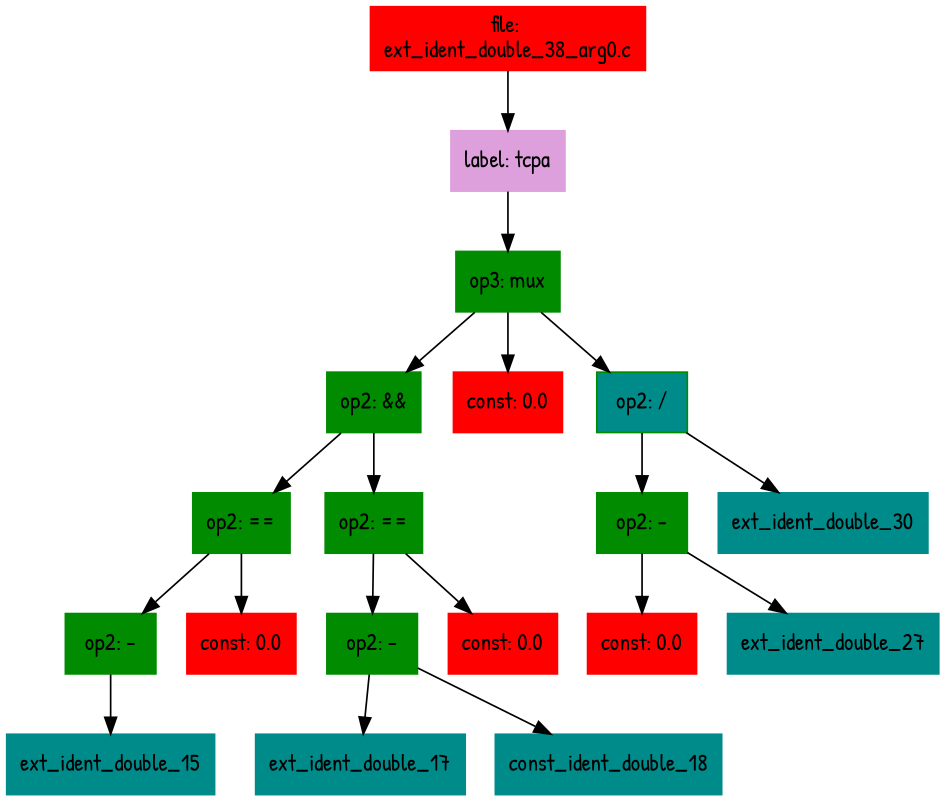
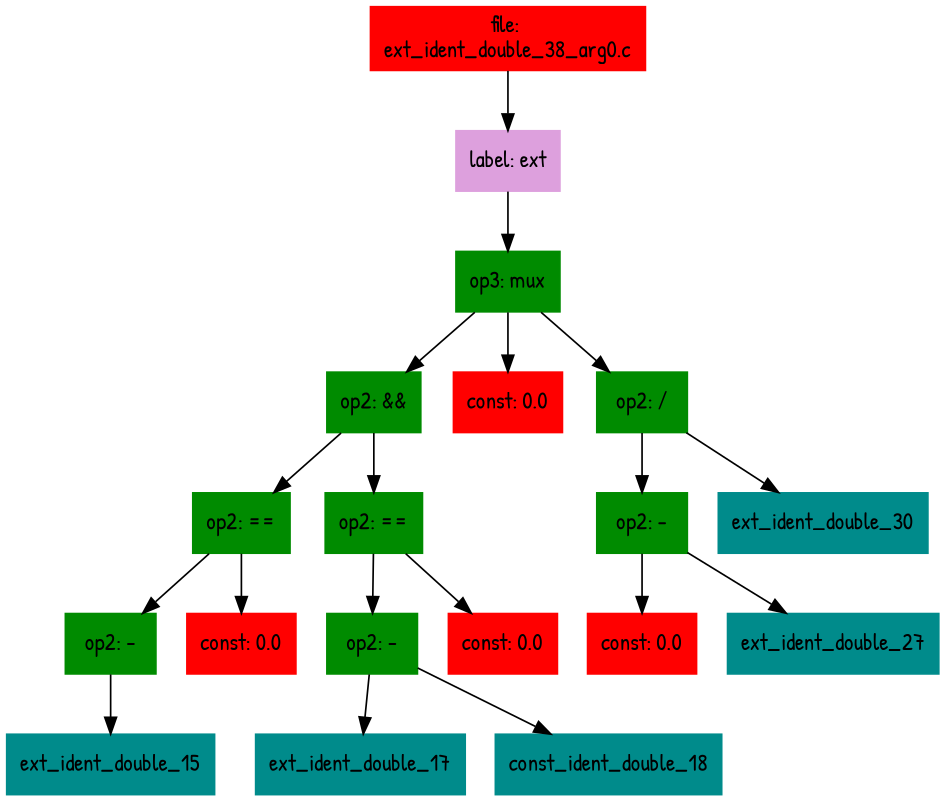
(508, 161) -> (508, 161)
(642, 402) -> (642, 402)
